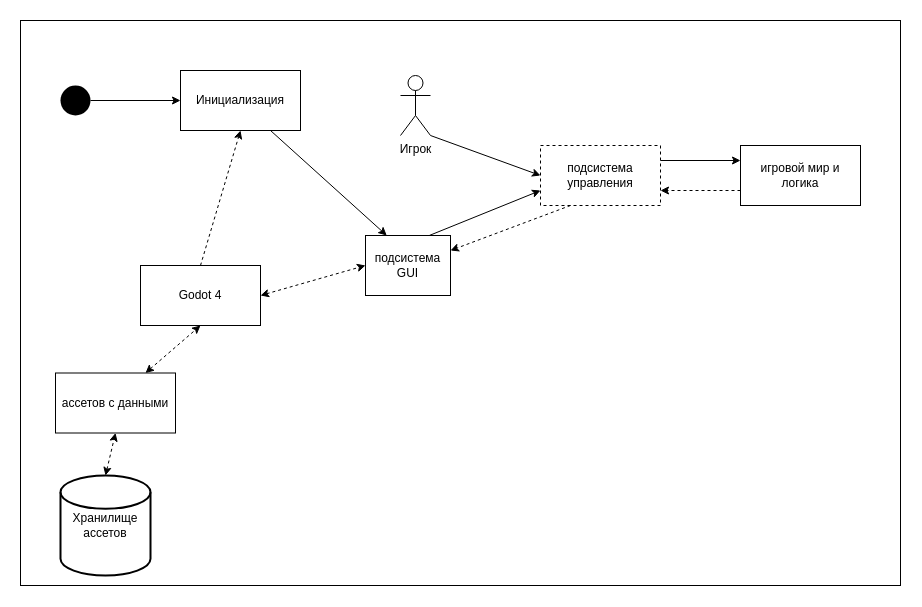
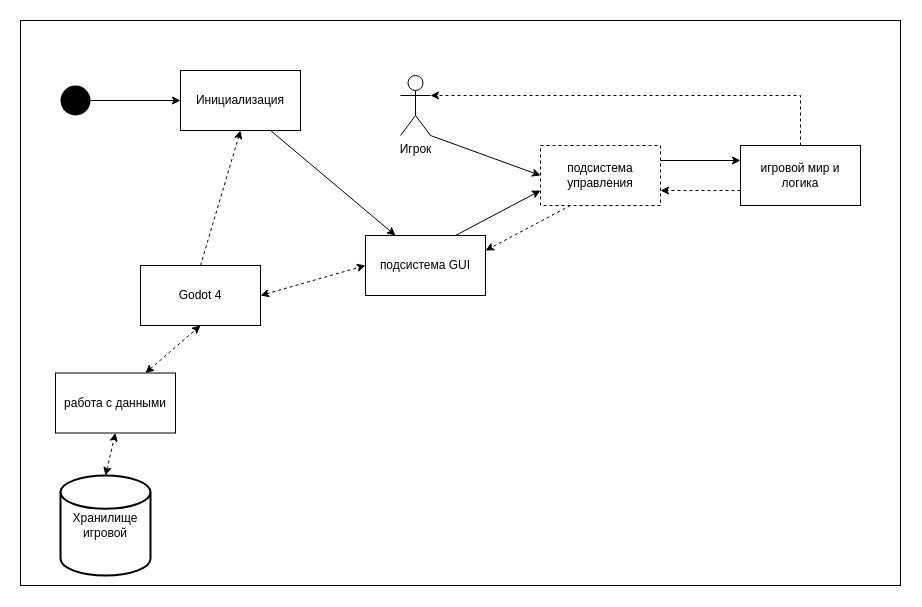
none -> (644, 95)
(408, 266) -> (426, 266)
(116, 404) -> (116, 404)
(106, 526) -> (106, 526)
